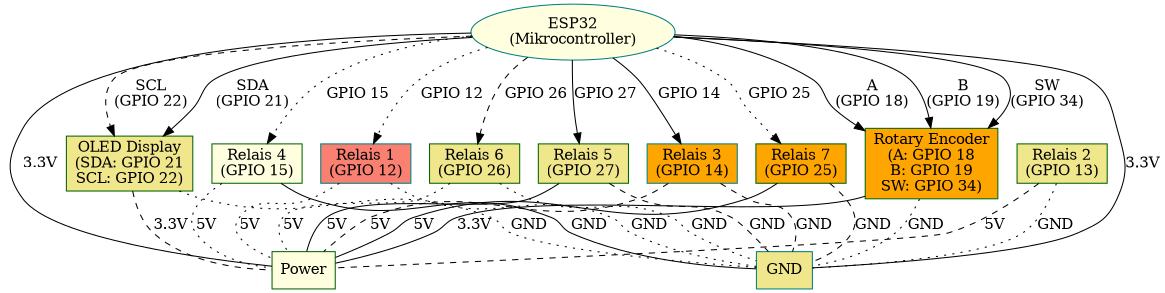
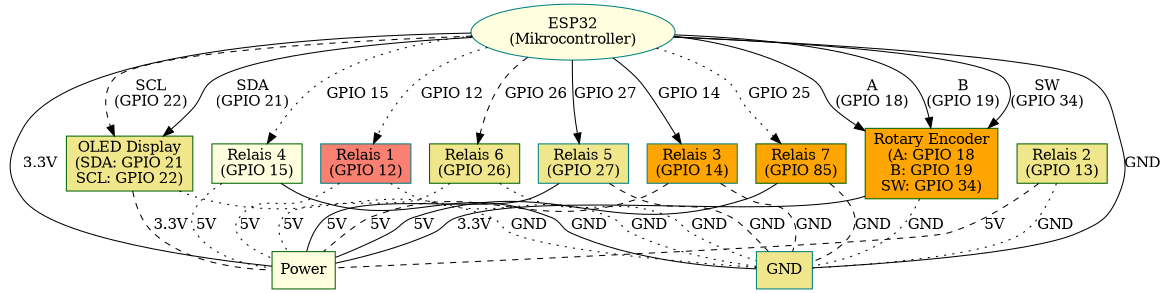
(583, 164) -> (583, 164)
(801, 164) -> (801, 164)
(1142, 164) -> (1142, 164)
